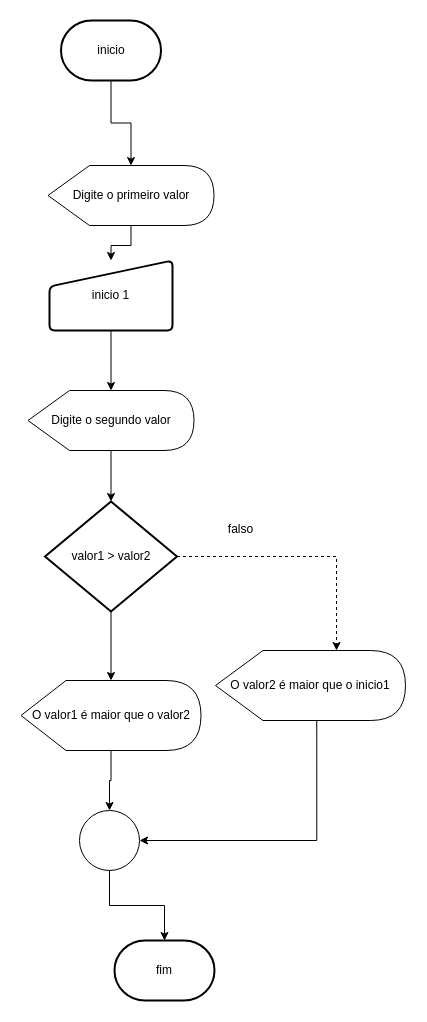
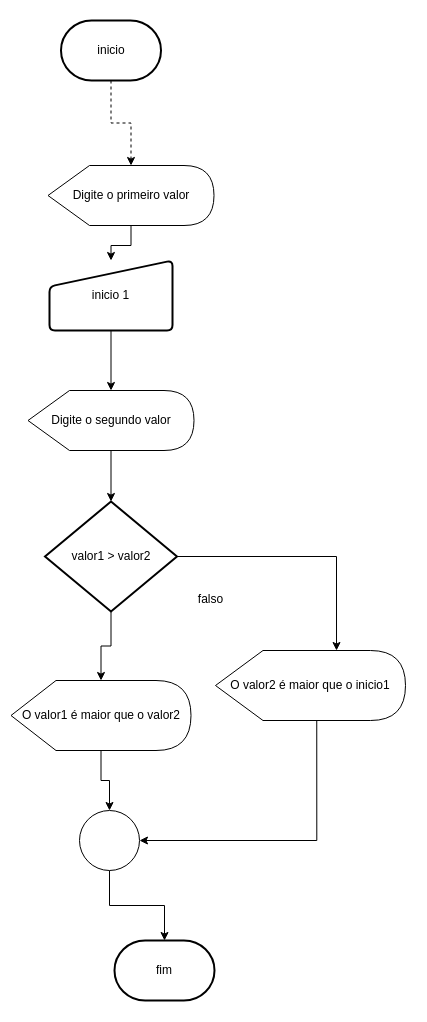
(117, 123) -> (117, 123)
(241, 537) -> (211, 607)
(300, 557) -> (300, 557)
(111, 716) -> (101, 716)
